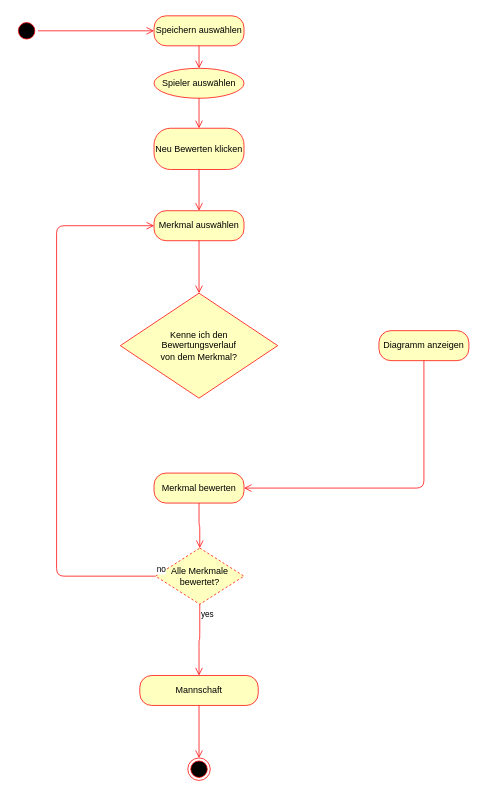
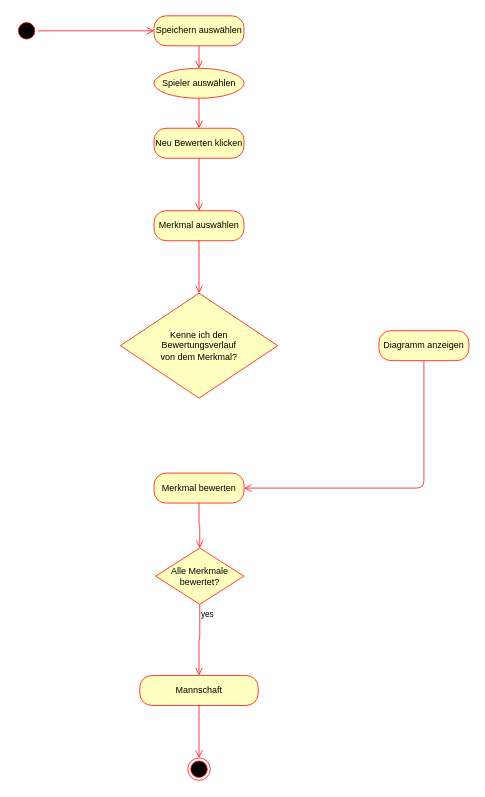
(199, 149) -> (199, 143)
(57, 402) -> none
(200, 576) -> (200, 576)
